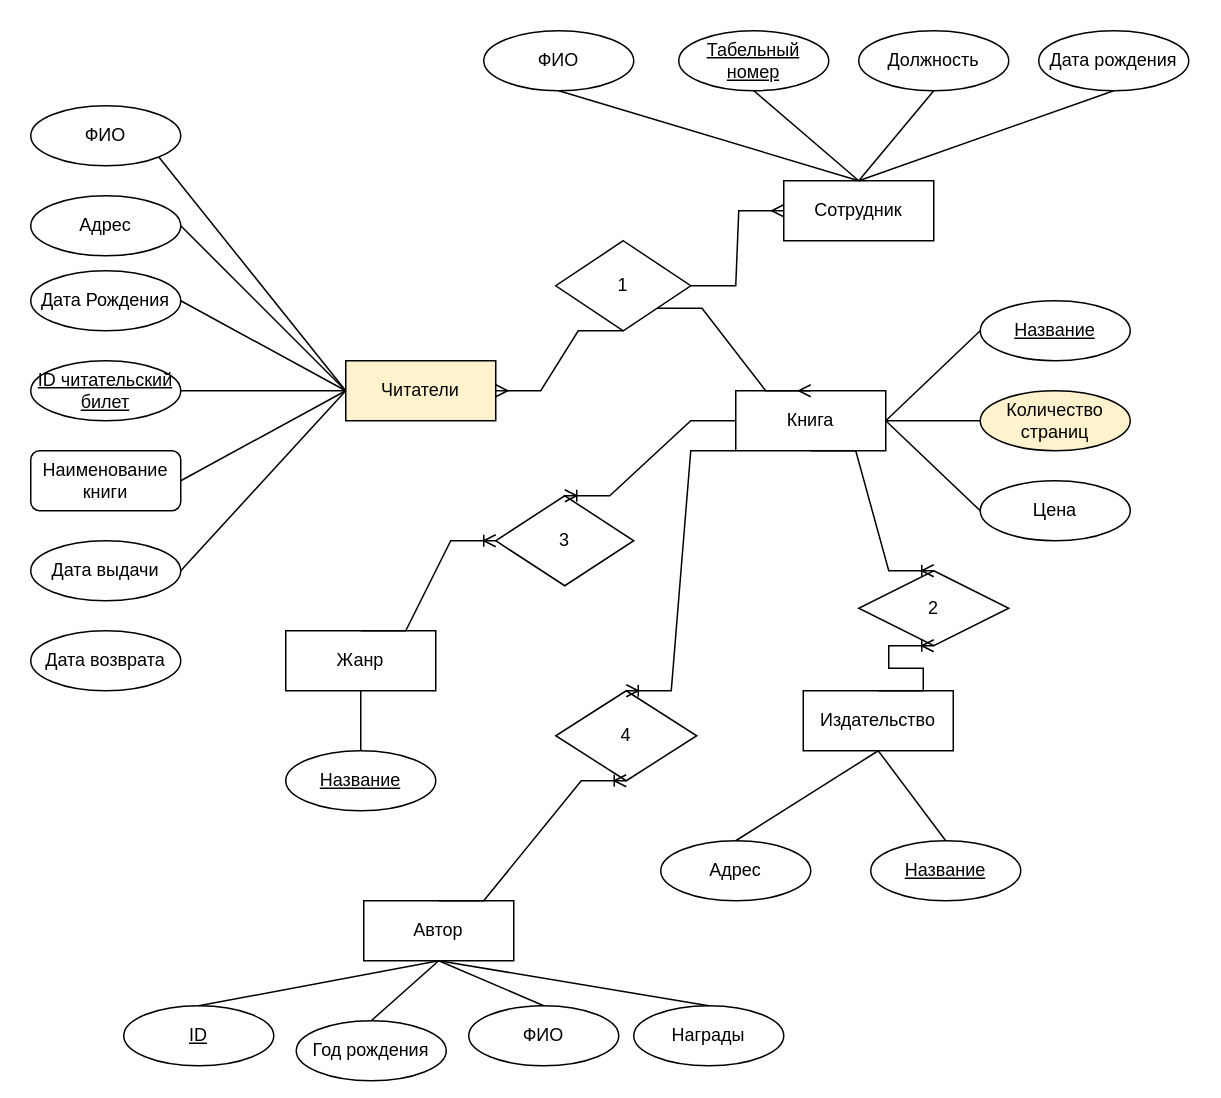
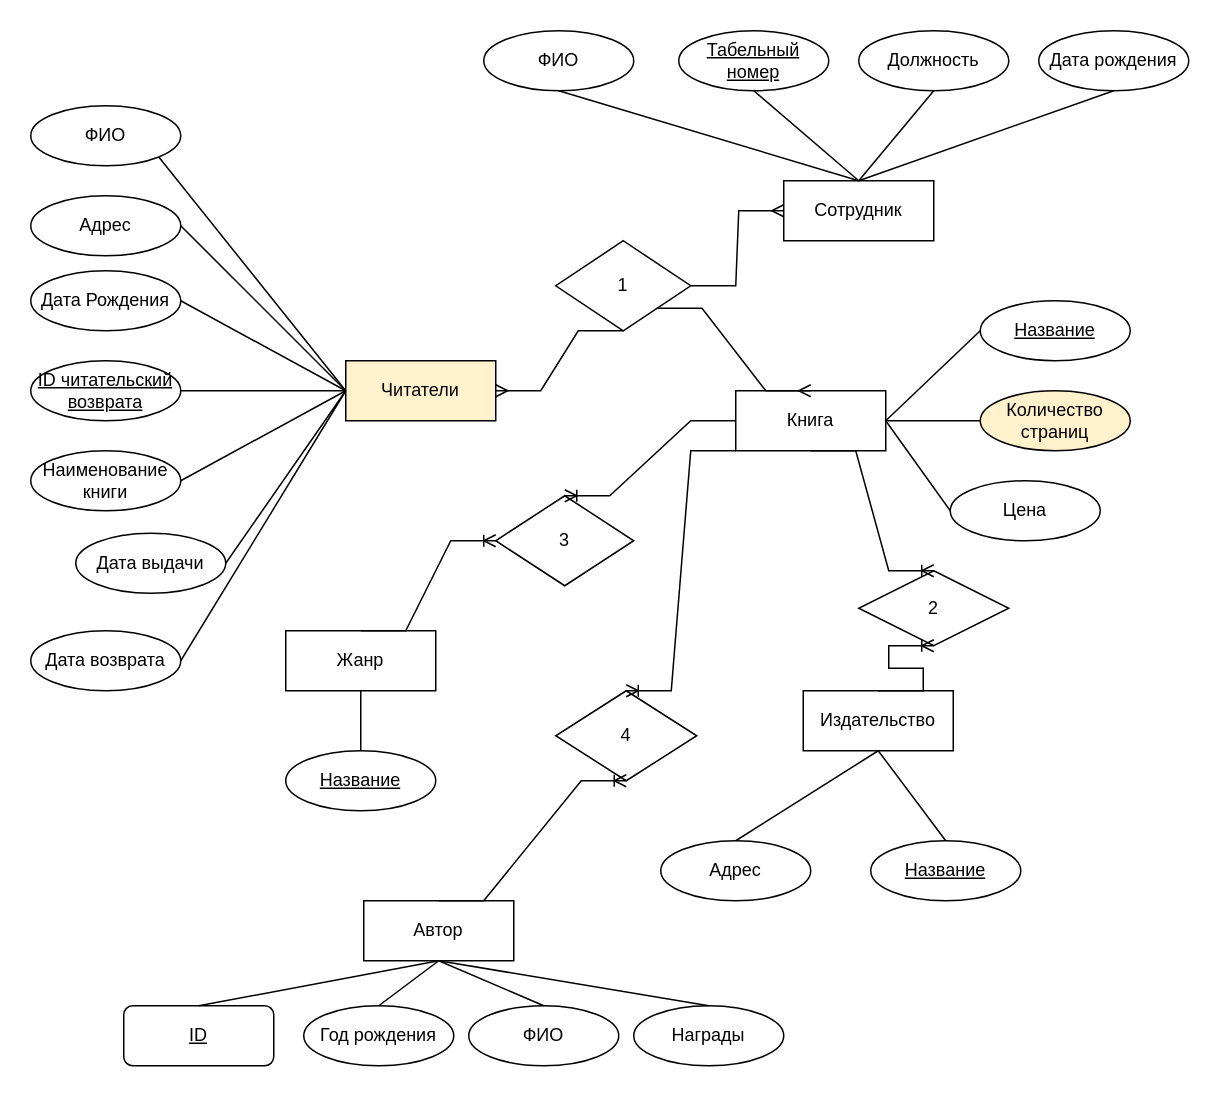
(106, 391) -> (106, 391)
(106, 481) -> (106, 481)
(1055, 511) -> (1025, 511)
none -> (261, 529)
(106, 571) -> (151, 563)
(199, 1036) -> (199, 1036)
(371, 1051) -> (379, 1036)
